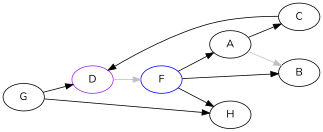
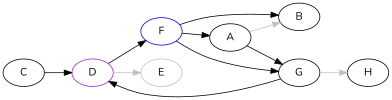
(261, 32) -> (261, 53)
none -> (161, 73)
(123, 80) -> (124, 54)
(193, 95) -> (222, 62)
(123, 106) -> (330, 73)
